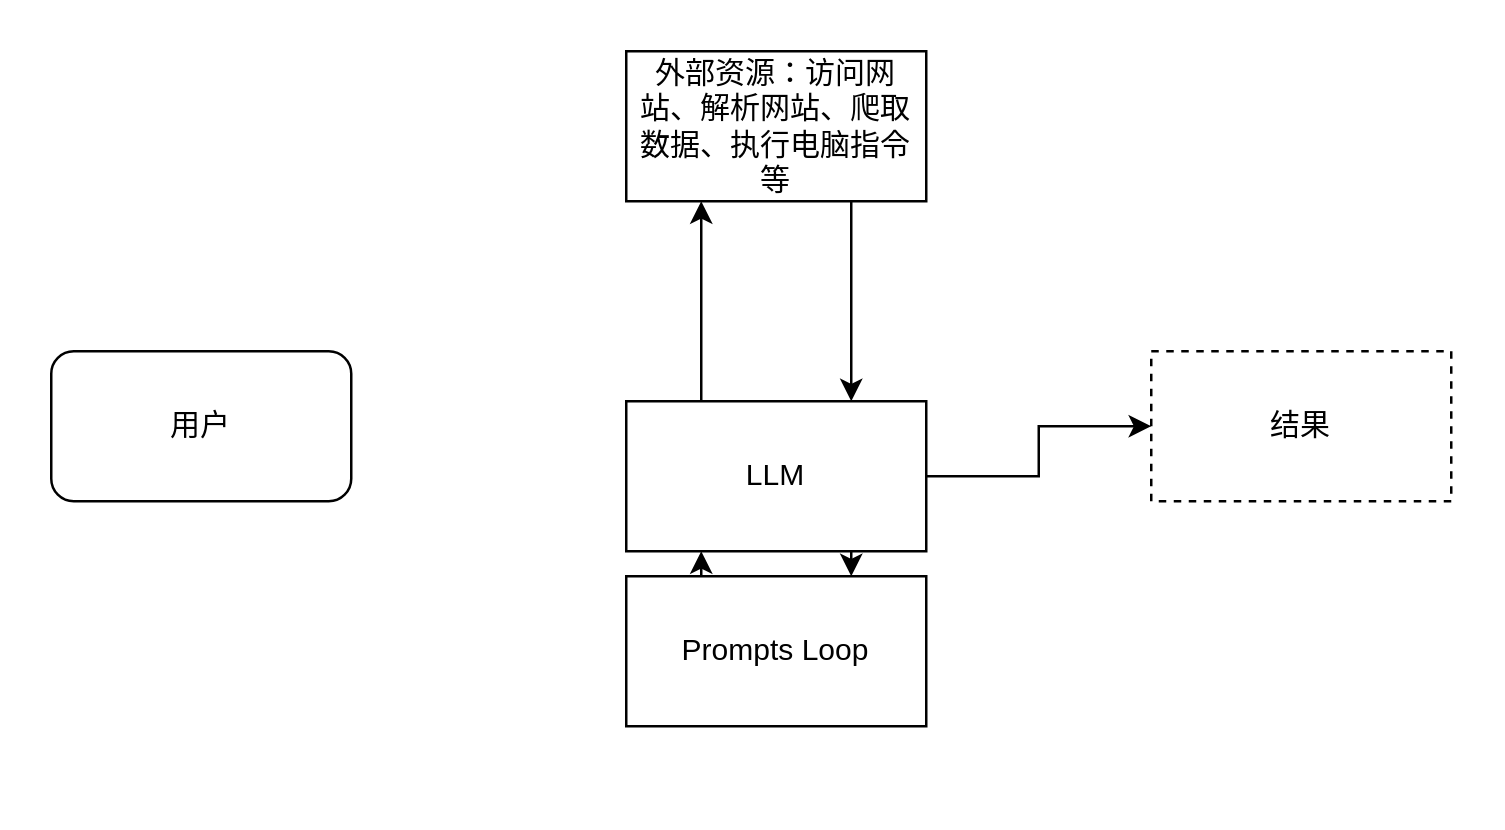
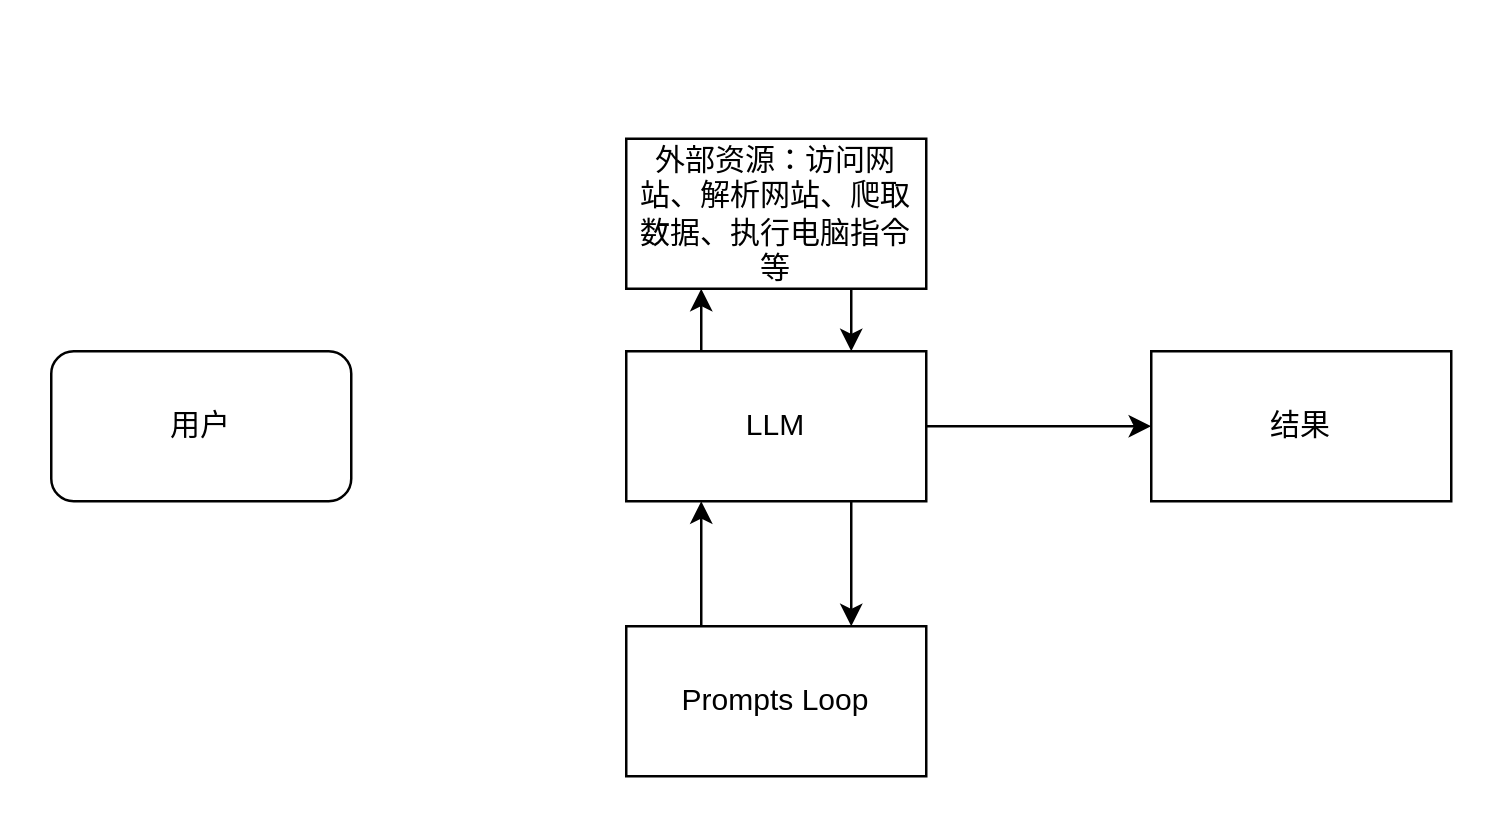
(776, 126) -> (776, 214)
(1301, 426) -> (1301, 426)
(776, 476) -> (776, 426)
(776, 651) -> (776, 701)
